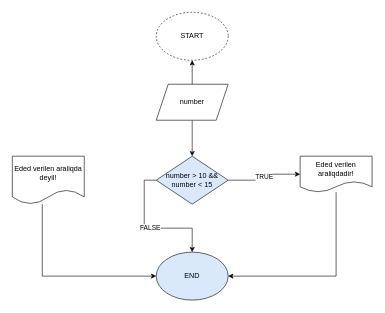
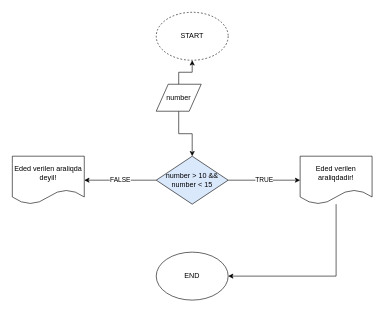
(192, 102) -> (179, 98)
(336, 174) -> (336, 180)
(150, 228) -> (120, 180)
(42, 275) -> none
(192, 276) -> (192, 276)
